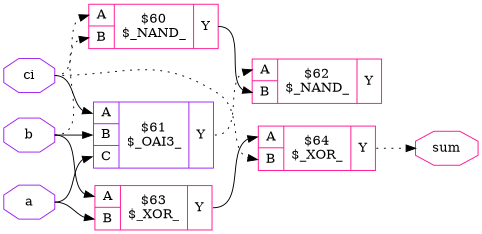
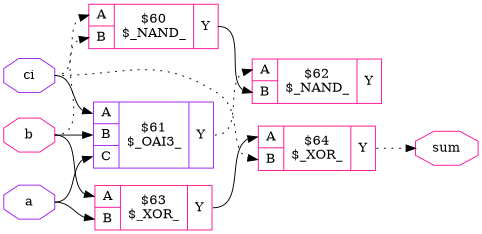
(29, 135) -> (29, 135)
